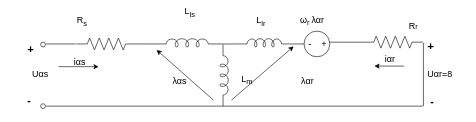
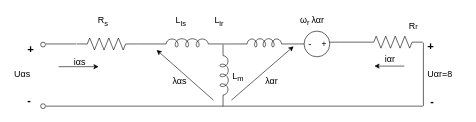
(192, 10) -> (183, 19)
(264, 19) -> (222, 19)
(84, 20) -> (105, 20)
(42, 73) -> (24, 73)
(249, 78) -> (240, 75)
(312, 80) -> (276, 80)
